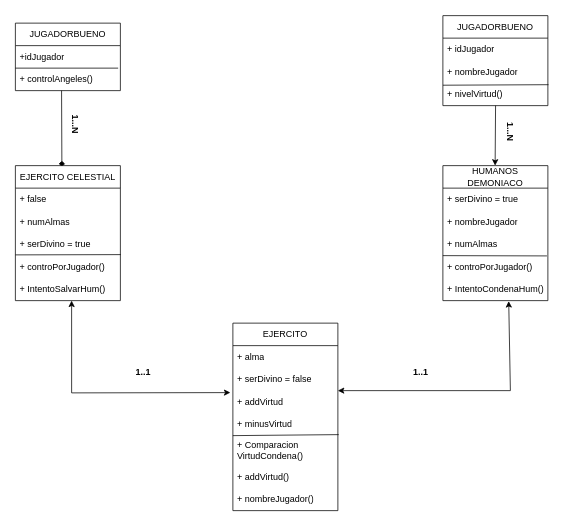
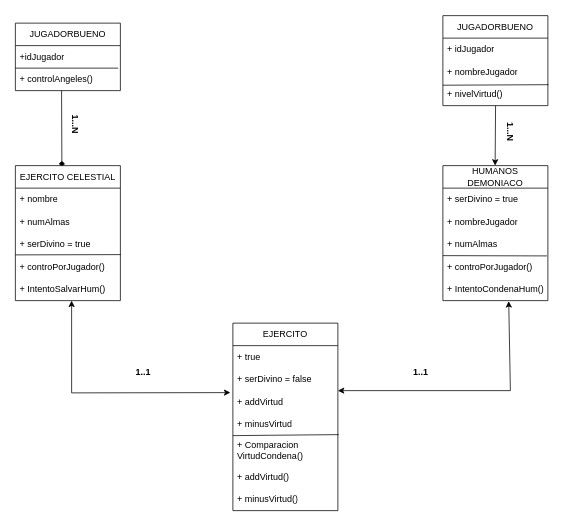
(35, 199) -> (39, 199)
(250, 357) -> (251, 357)
(279, 499) -> (272, 499)
